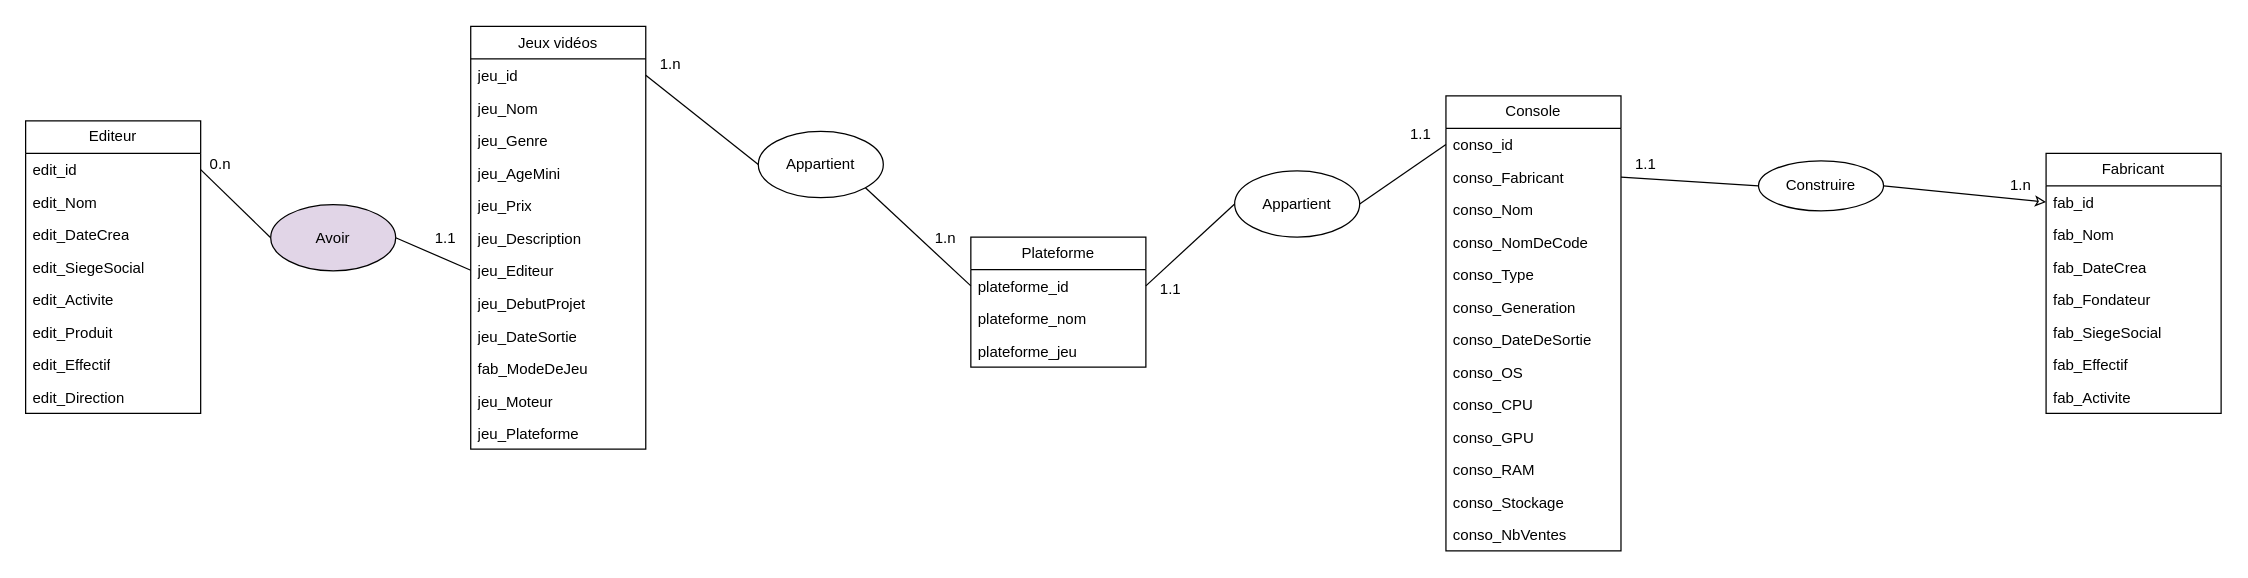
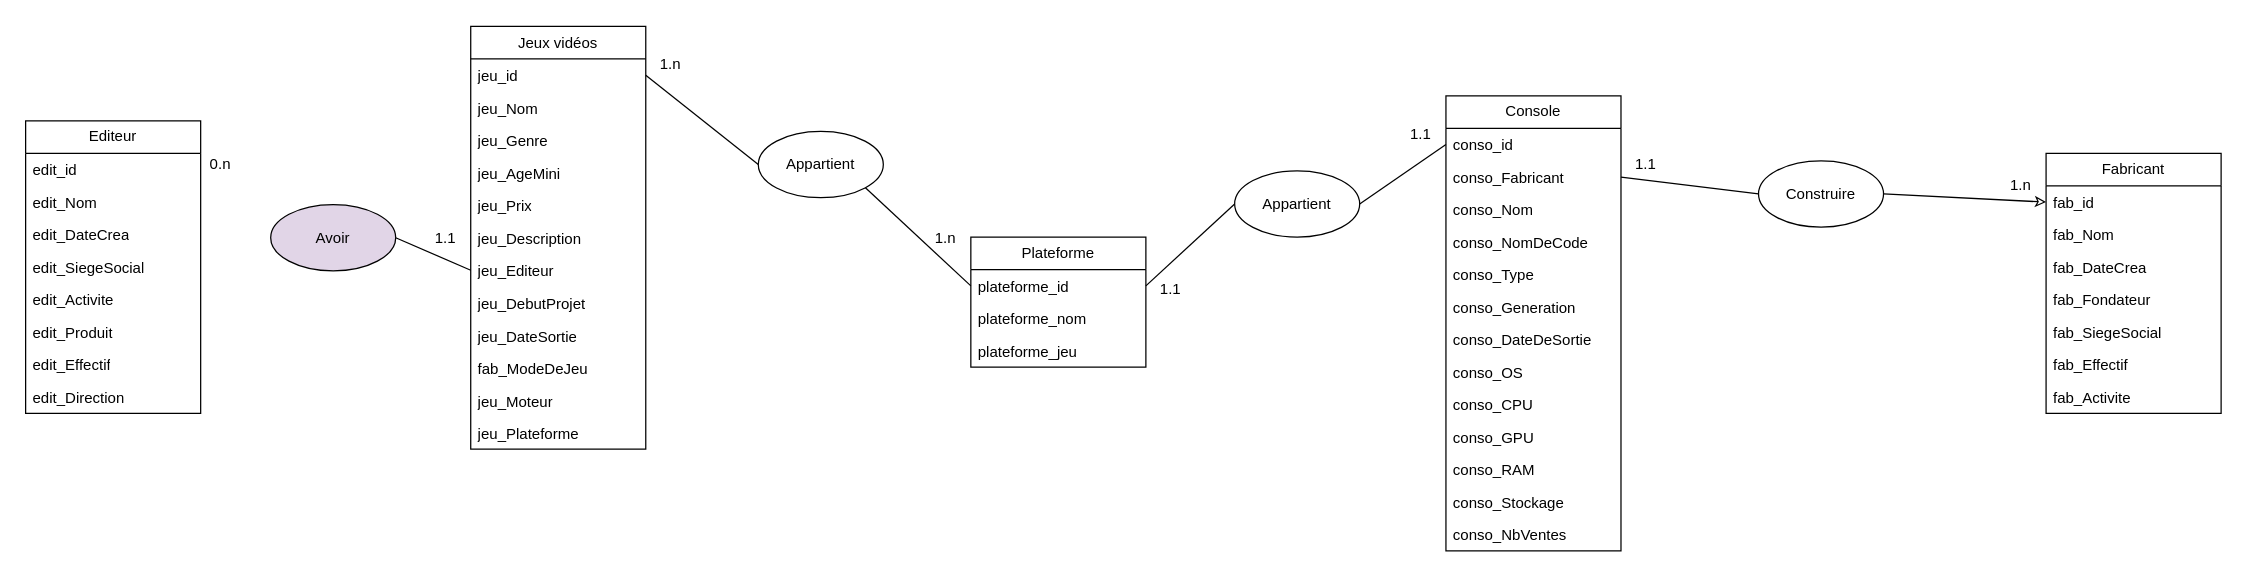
(1821, 186) -> (1821, 194)
(236, 204) -> none
